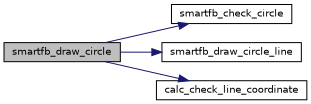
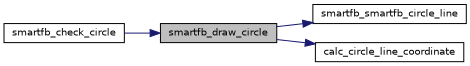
(142, 34) -> (137, 33)
(232, 52) -> (390, 14)
(232, 90) -> (390, 52)
